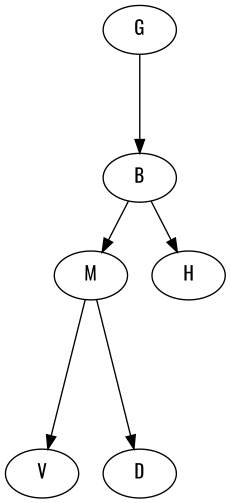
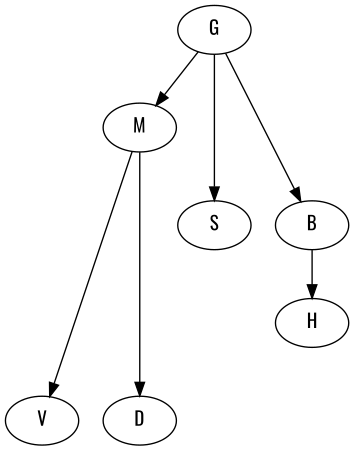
(118, 221) -> (181, 73)
none -> (214, 225)
